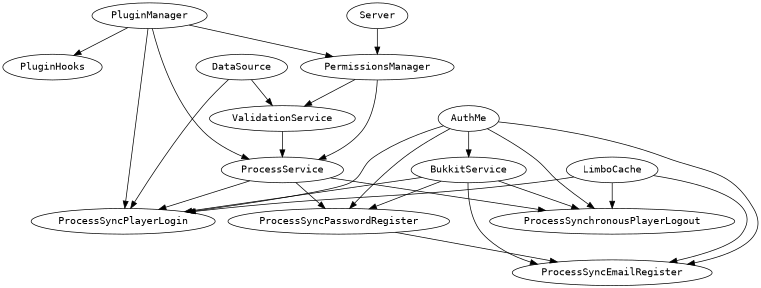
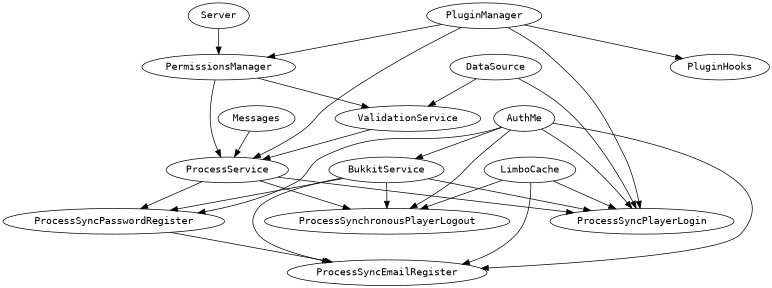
none -> (257, 119)
